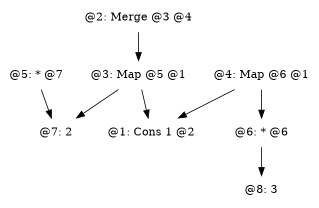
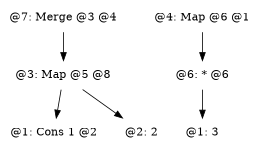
(139, 18) -> (63, 18)
(36, 75) -> none
(139, 75) -> (63, 75)
(210, 102) -> none
(56, 133) -> (142, 133)
(262, 190) -> (202, 133)
